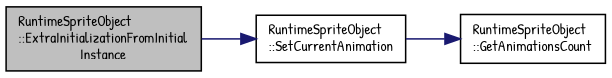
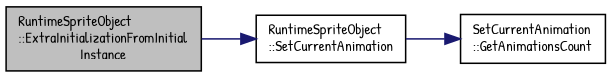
(533, 39) -> (533, 39)
